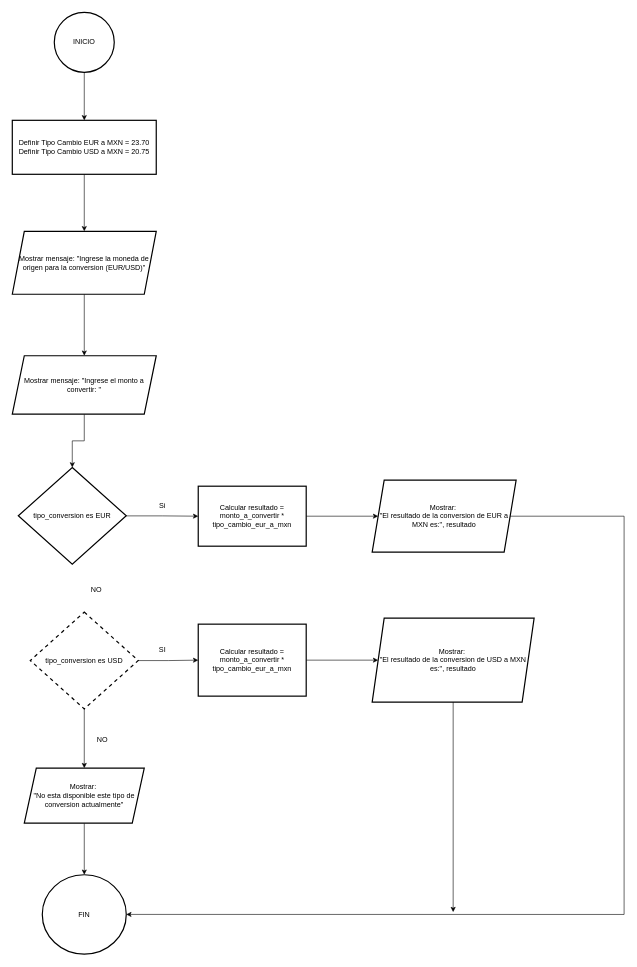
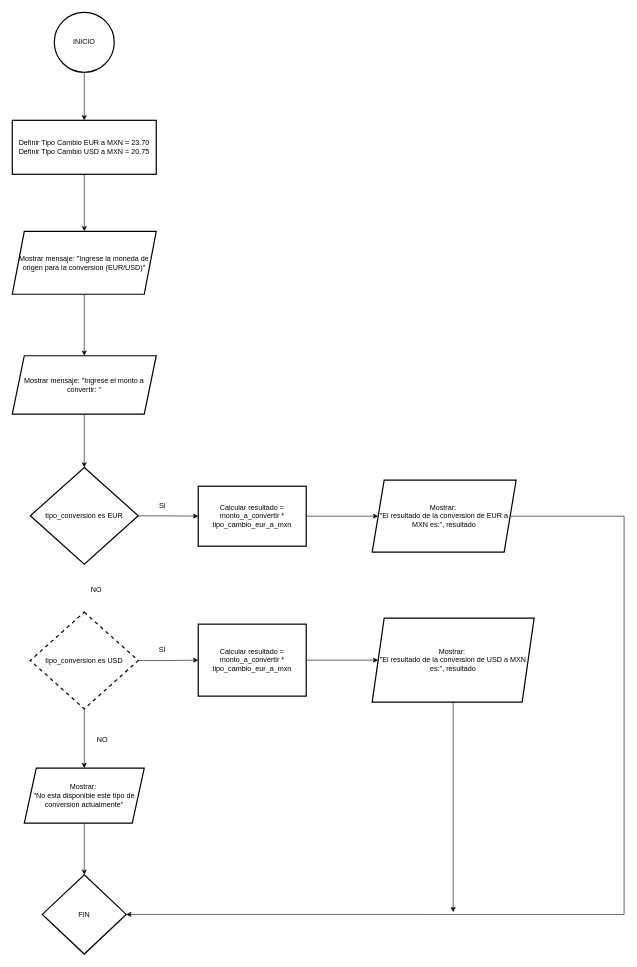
(72, 516) -> (84, 516)
(84, 915) -> (84, 915)
